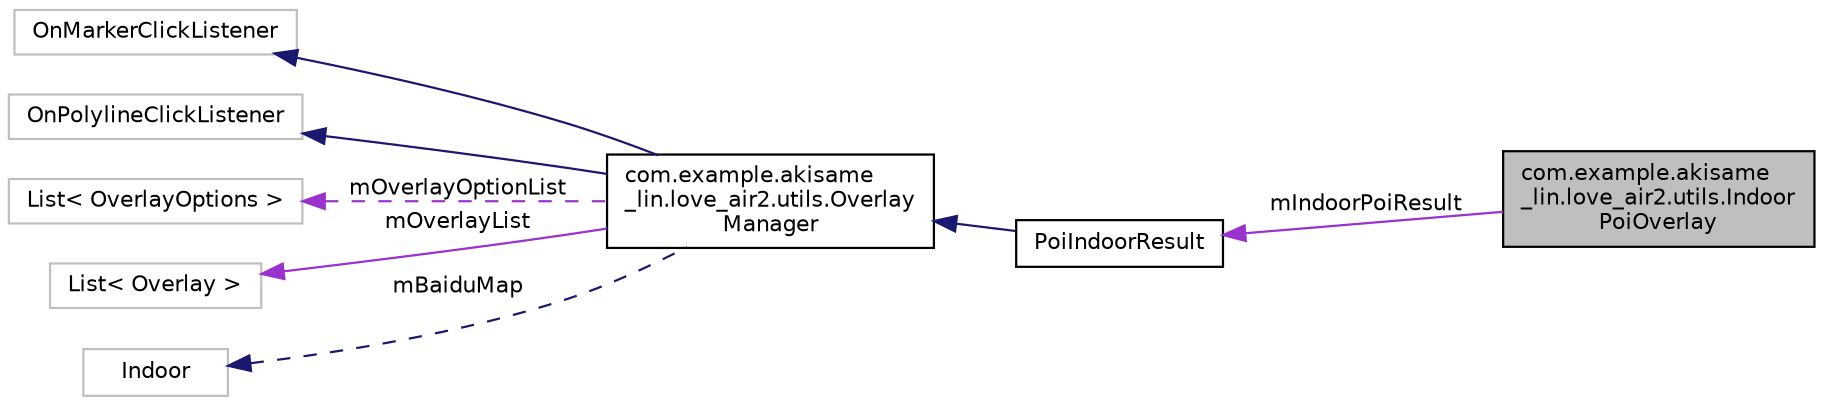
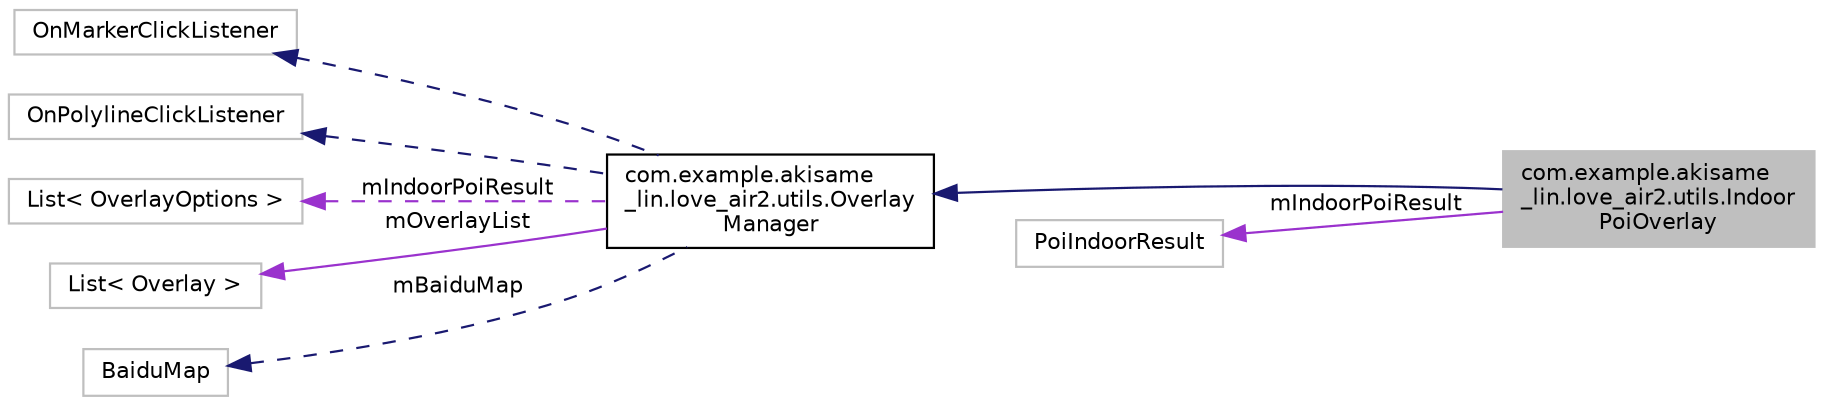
(480, 99) -> (480, 99)
(466, 154) -> (466, 154)
(455, 189) -> (455, 189)
(1659, 199) -> (1659, 199)
(986, 227) -> (1230, 186)
(1120, 243) -> (1120, 243)
(156, 372) -> (156, 372)
